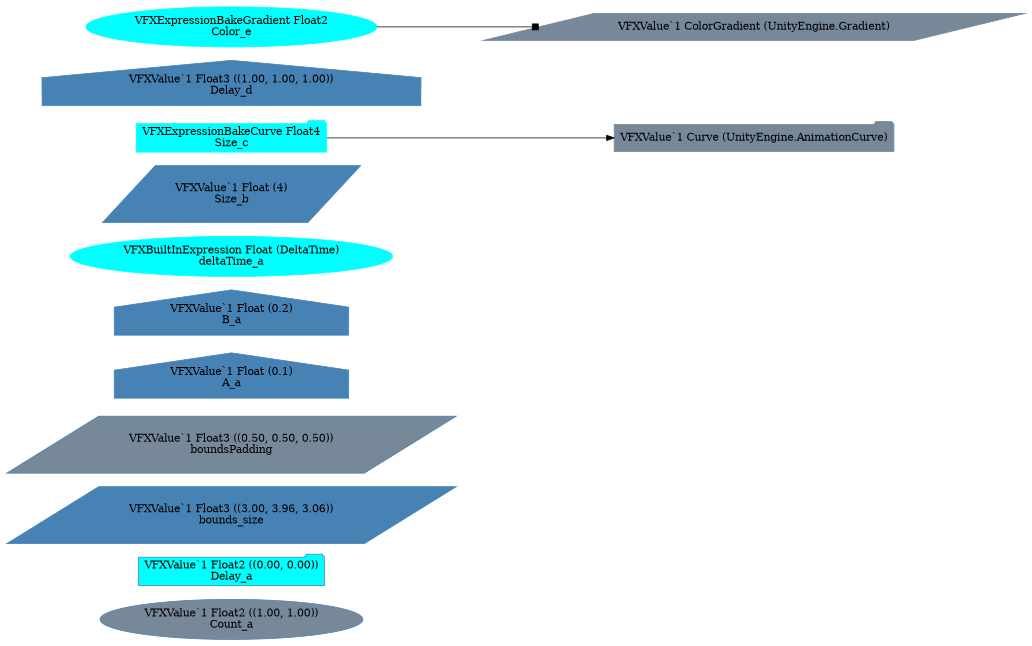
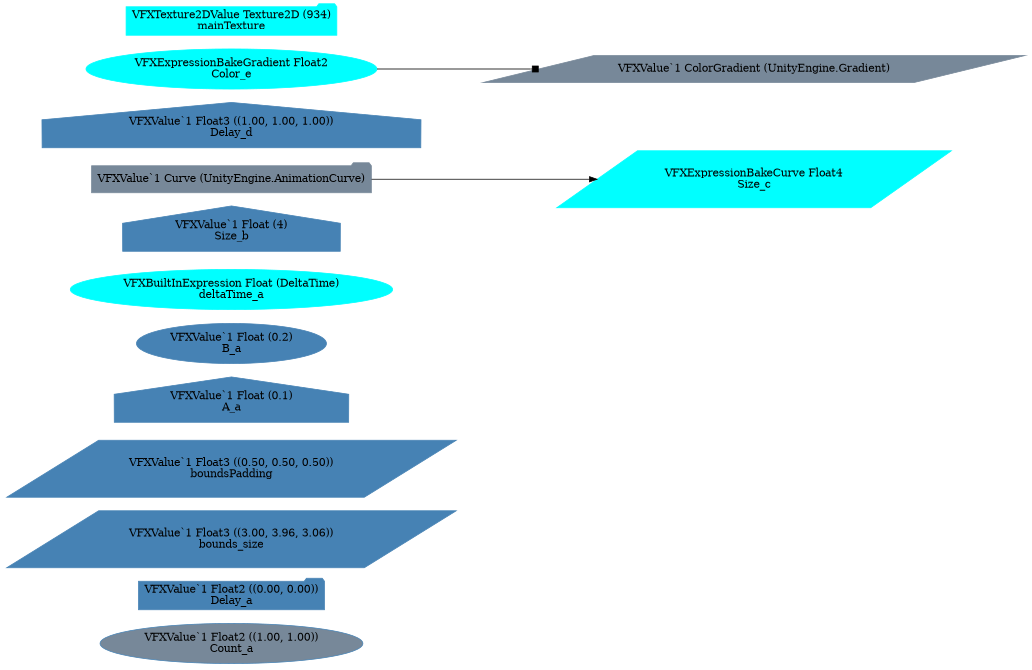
none -> (231, 21)
(231, 138) -> (754, 179)
(467, 138) -> (480, 179)
(231, 194) -> (231, 231)
(231, 315) -> (231, 344)
(231, 445) -> (231, 469)
(231, 571) -> (231, 596)
